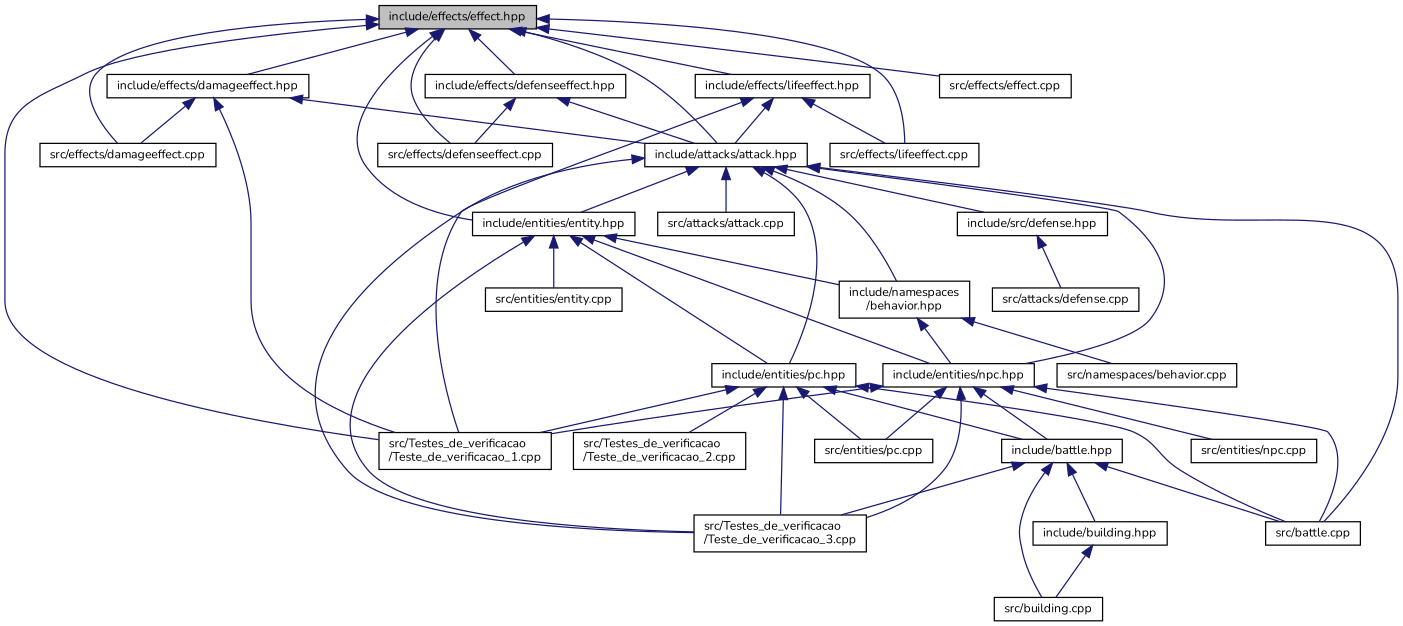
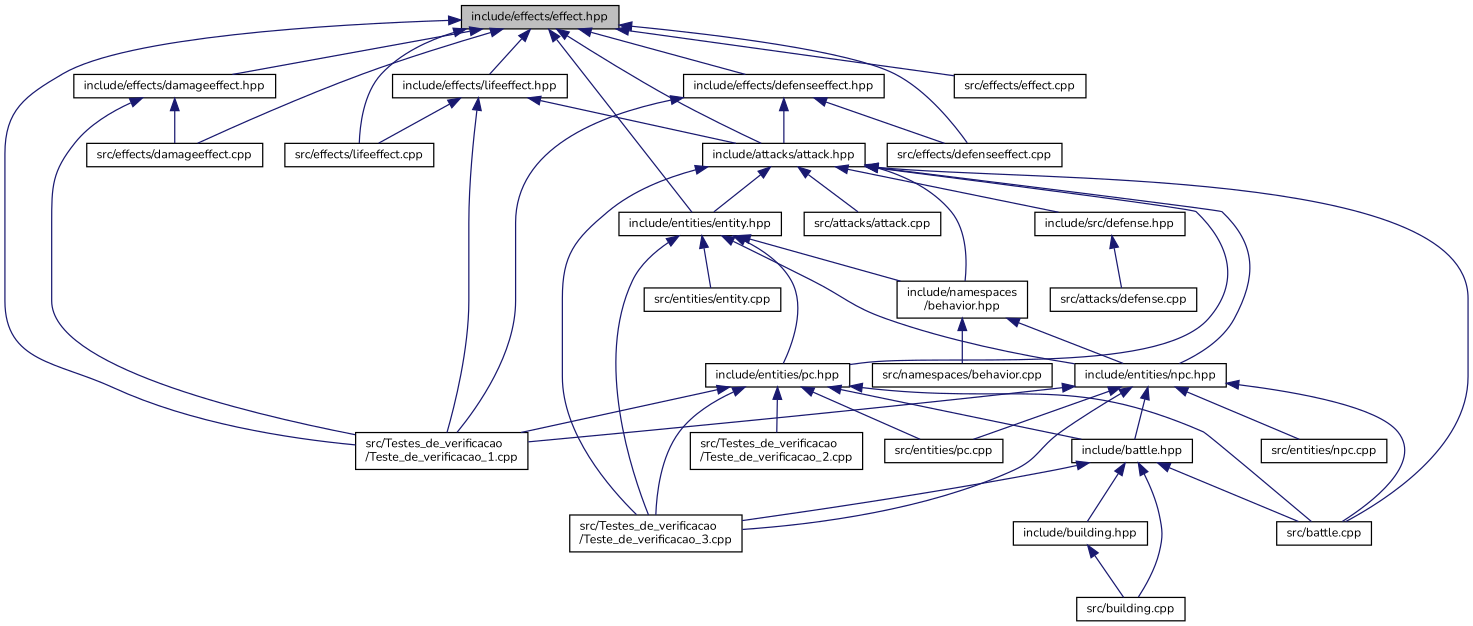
(474, 121) -> none
none -> (516, 228)
